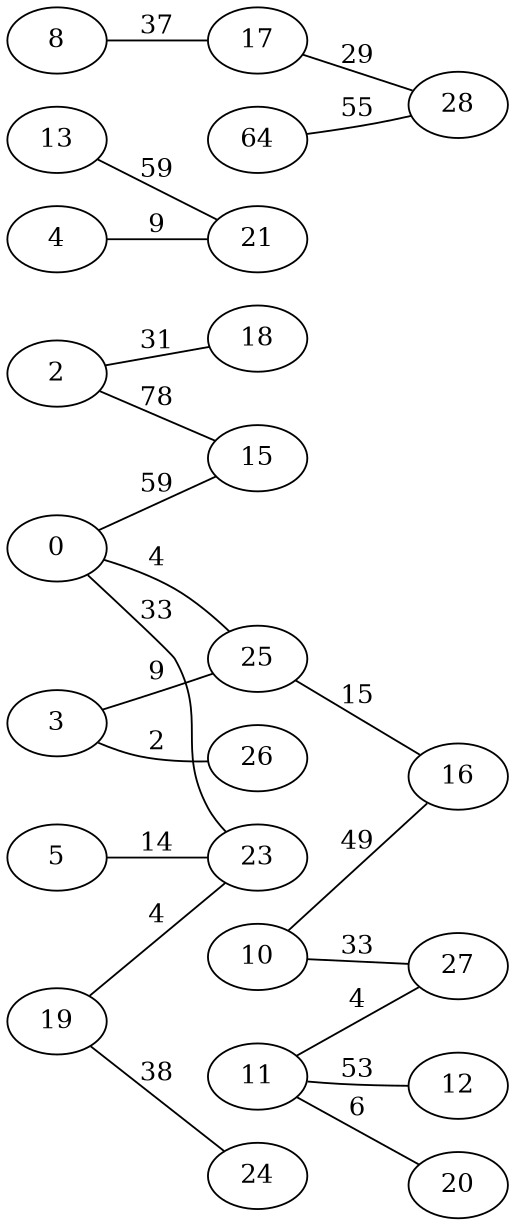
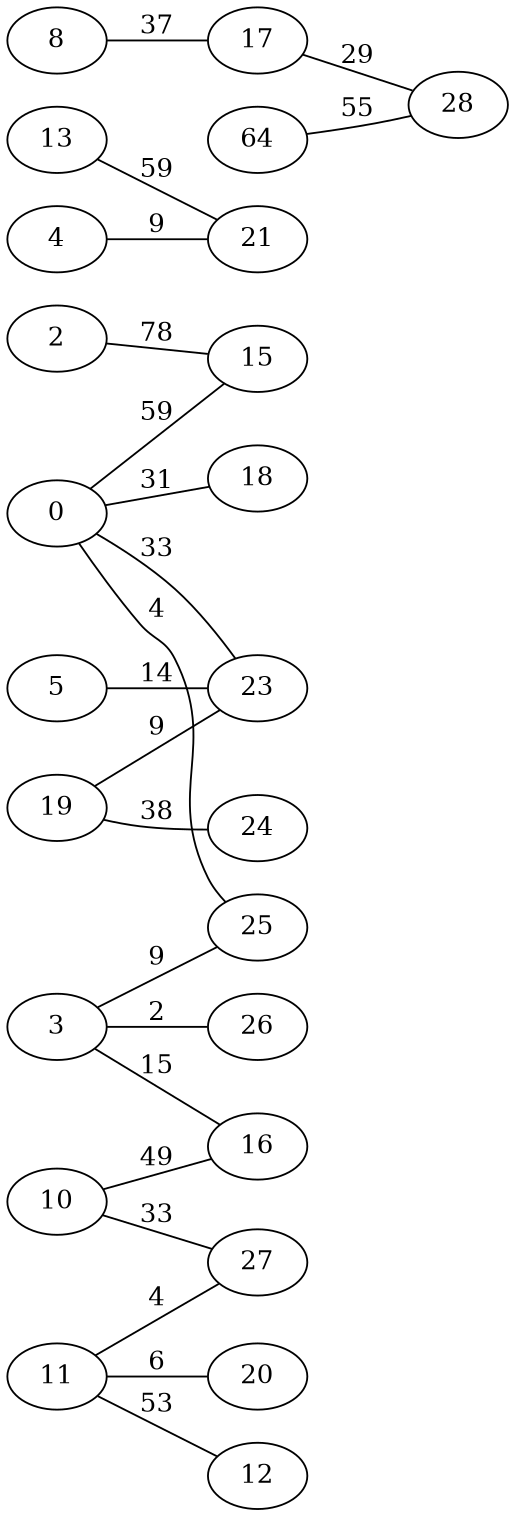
(158, 356) -> (158, 496)
(358, 718) -> (157, 1087)
(157, 916) -> (157, 728)
